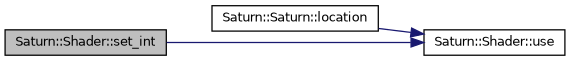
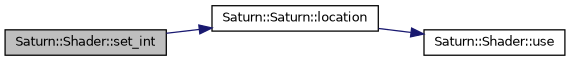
(289, 43) -> (183, 31)
